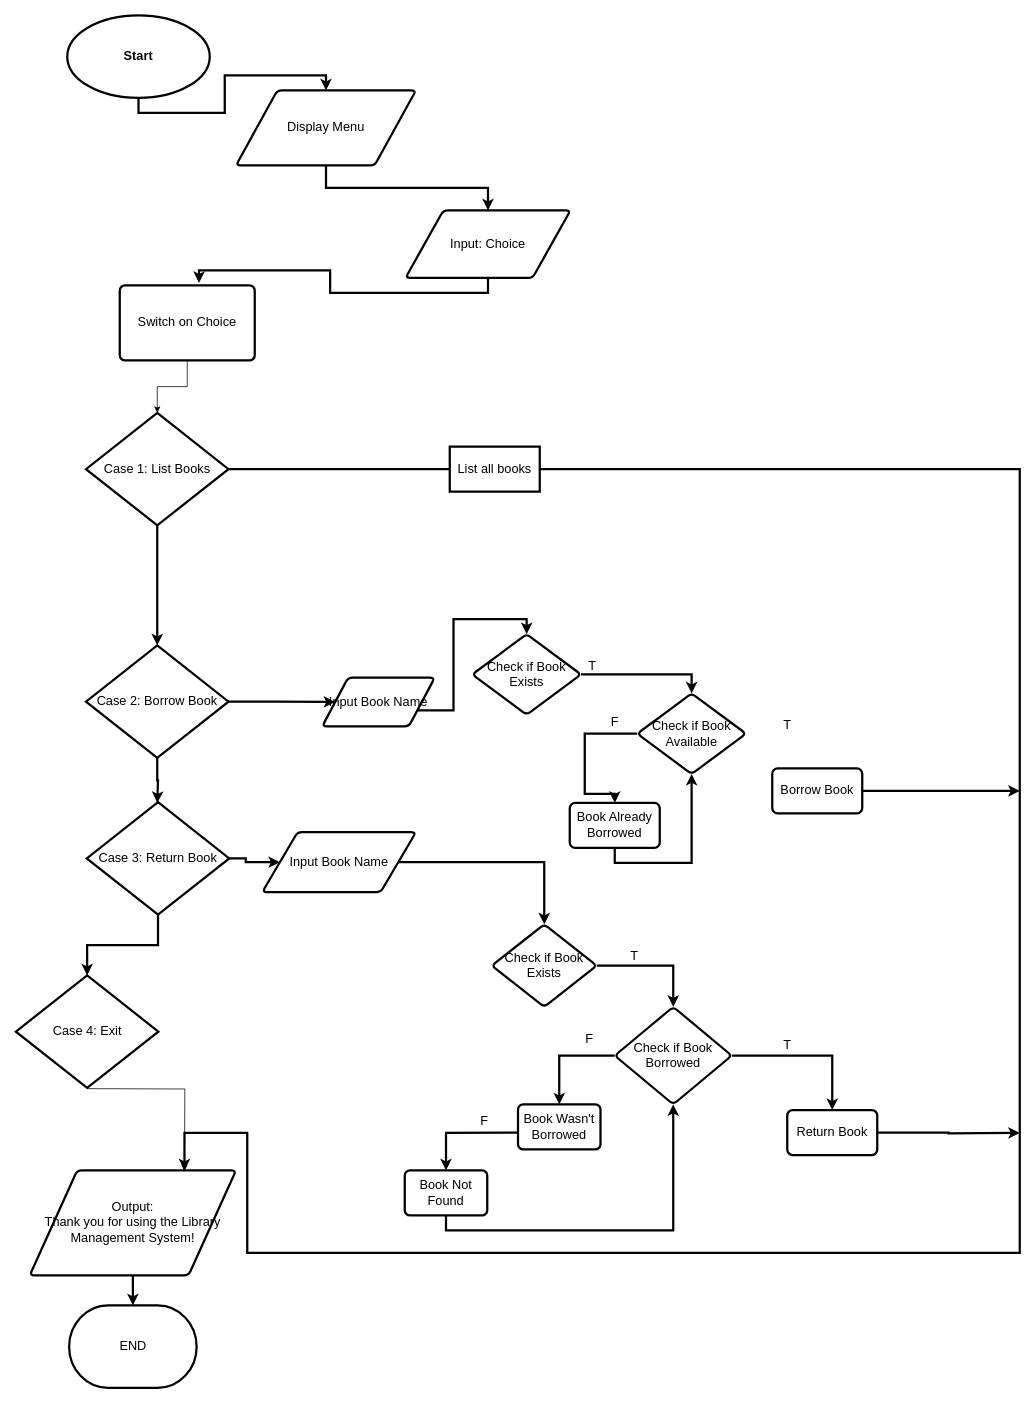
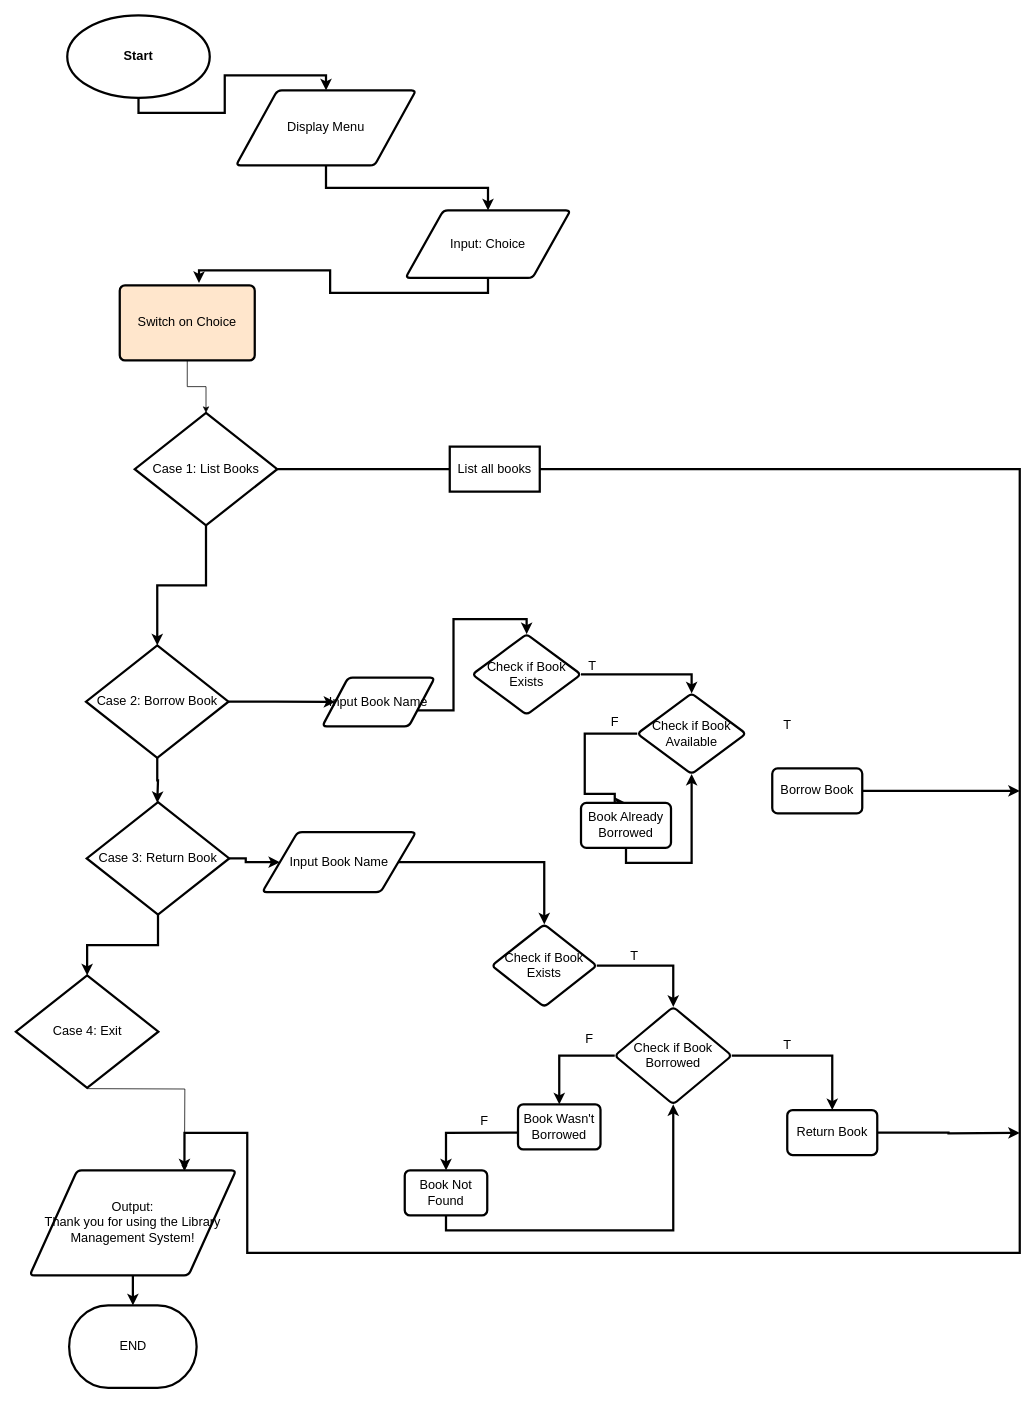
(187, 323) -> (187, 323)
(157, 469) -> (206, 469)
(615, 825) -> (626, 825)
